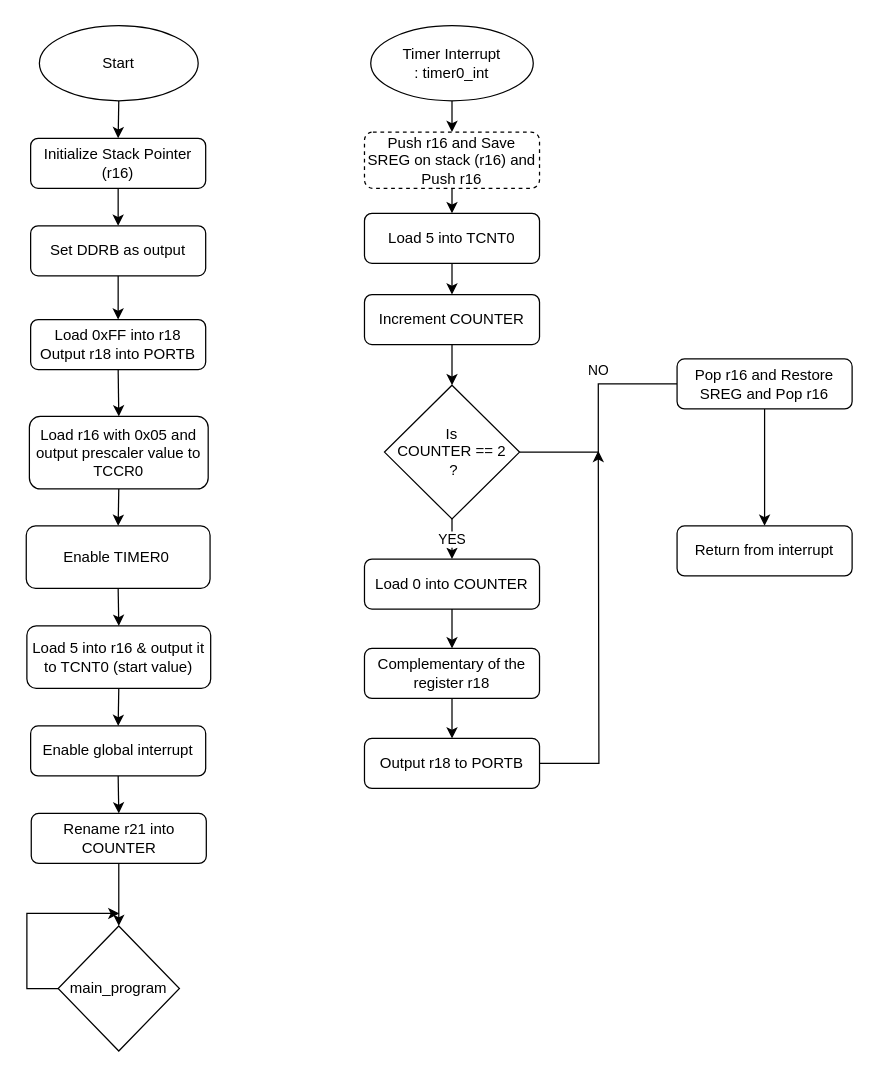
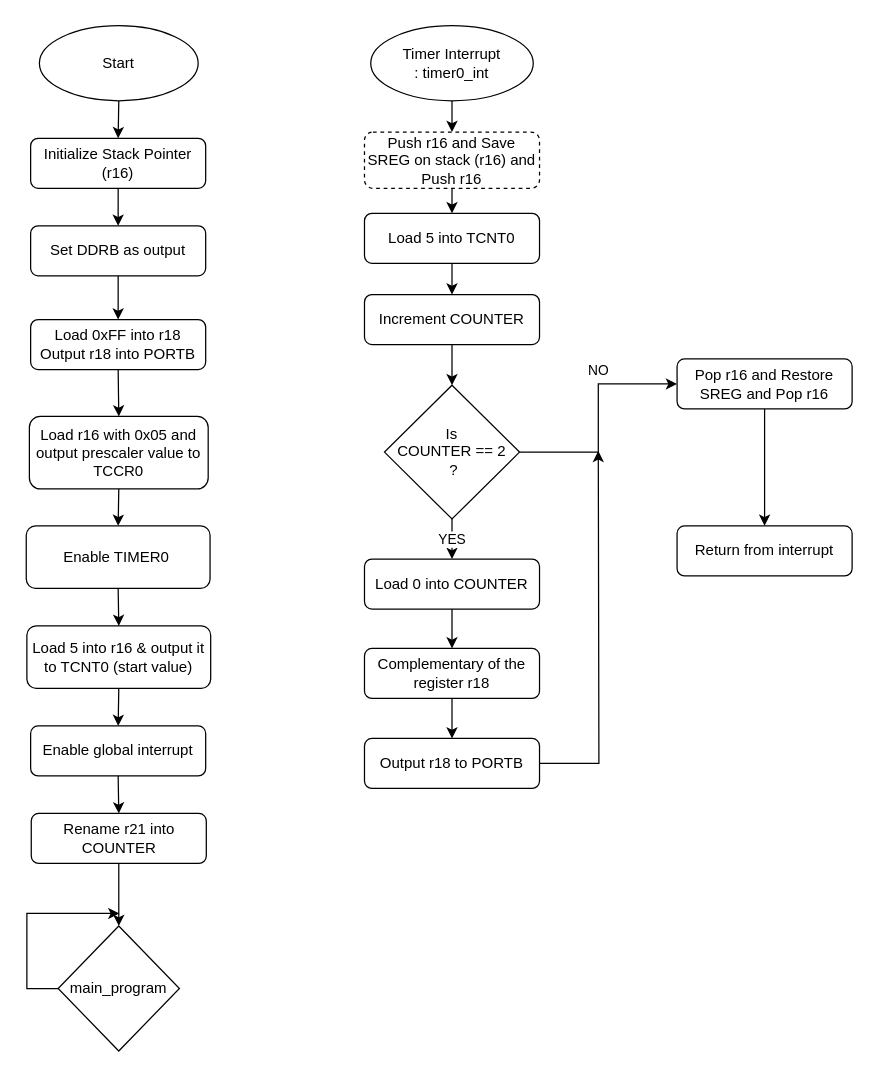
(670, 384) -> (667, 384)
